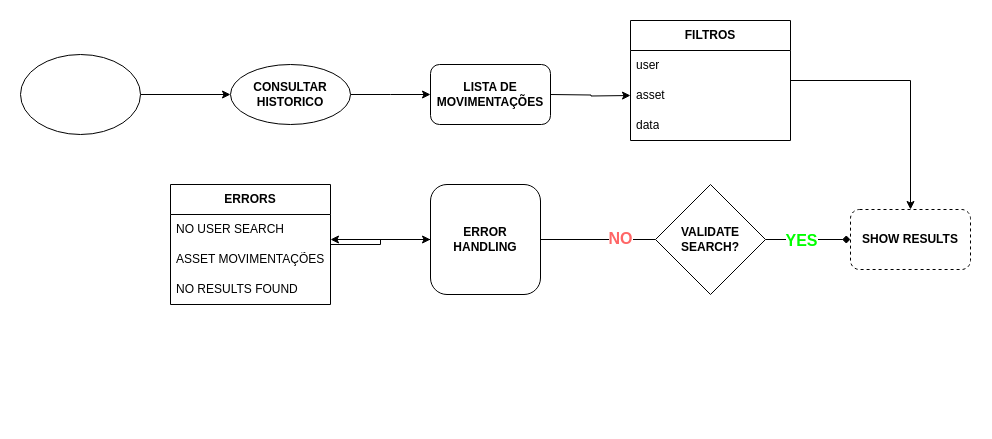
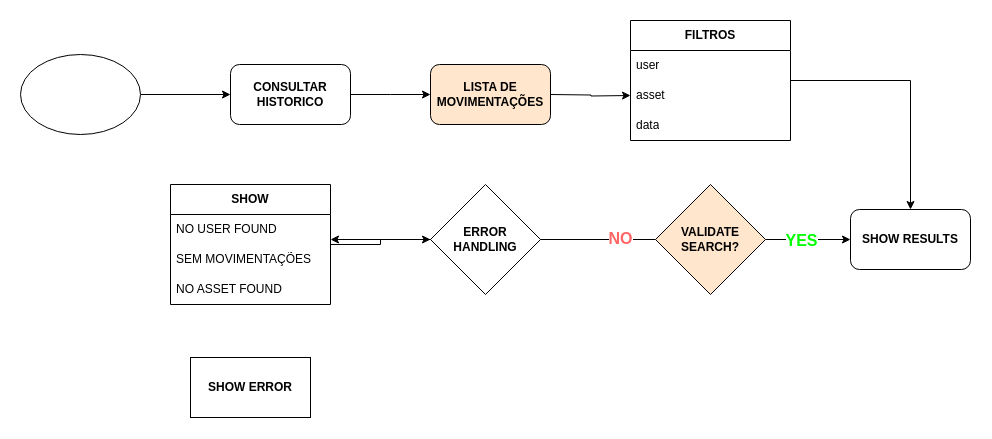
(291, 95) -> (291, 95)
(491, 95) -> (491, 95)
(251, 200) -> (251, 200)
(220, 230) -> (217, 230)
(486, 240) -> (486, 240)
(711, 240) -> (711, 240)
(841, 240) -> (842, 240)
(911, 240) -> (911, 240)
(239, 260) -> (232, 260)
(227, 290) -> (220, 290)
none -> (251, 388)
